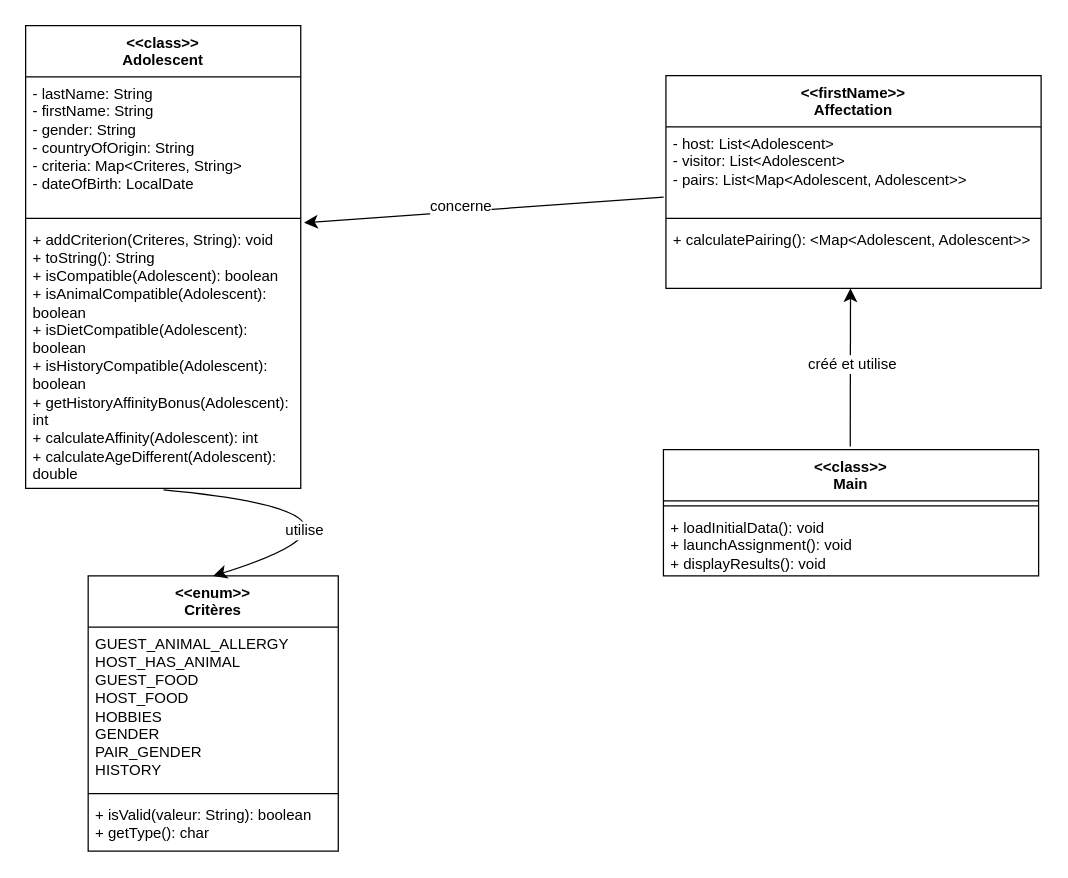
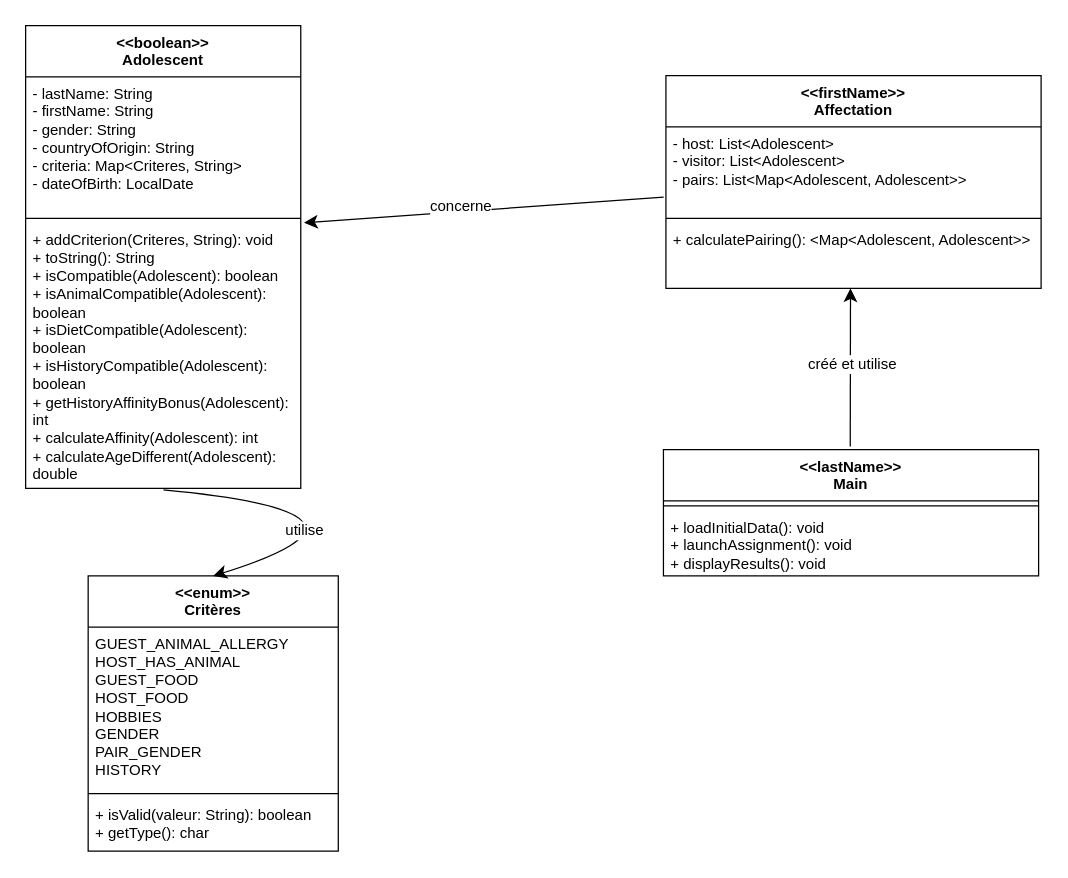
(163, 52) -> (163, 52)
(851, 476) -> (851, 476)
